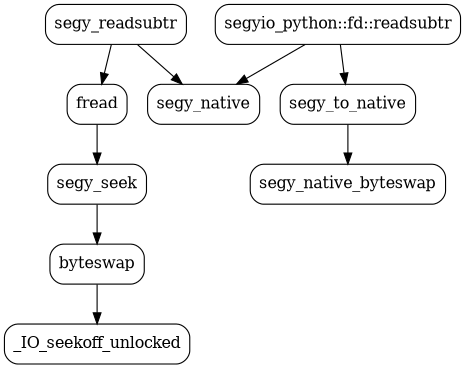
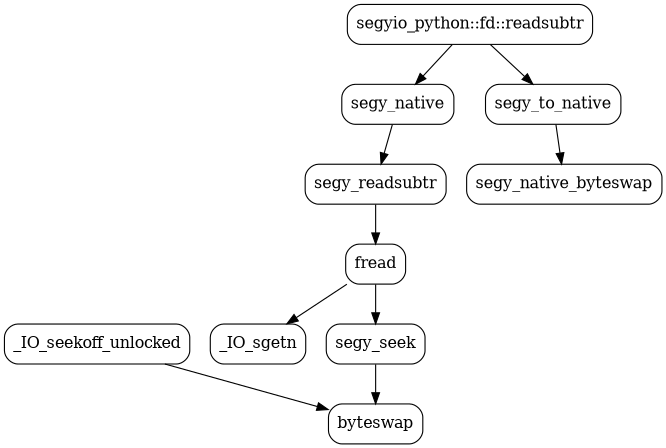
(156, 61) -> (388, 139)
(97, 299) -> (241, 385)
none -> (258, 344)
